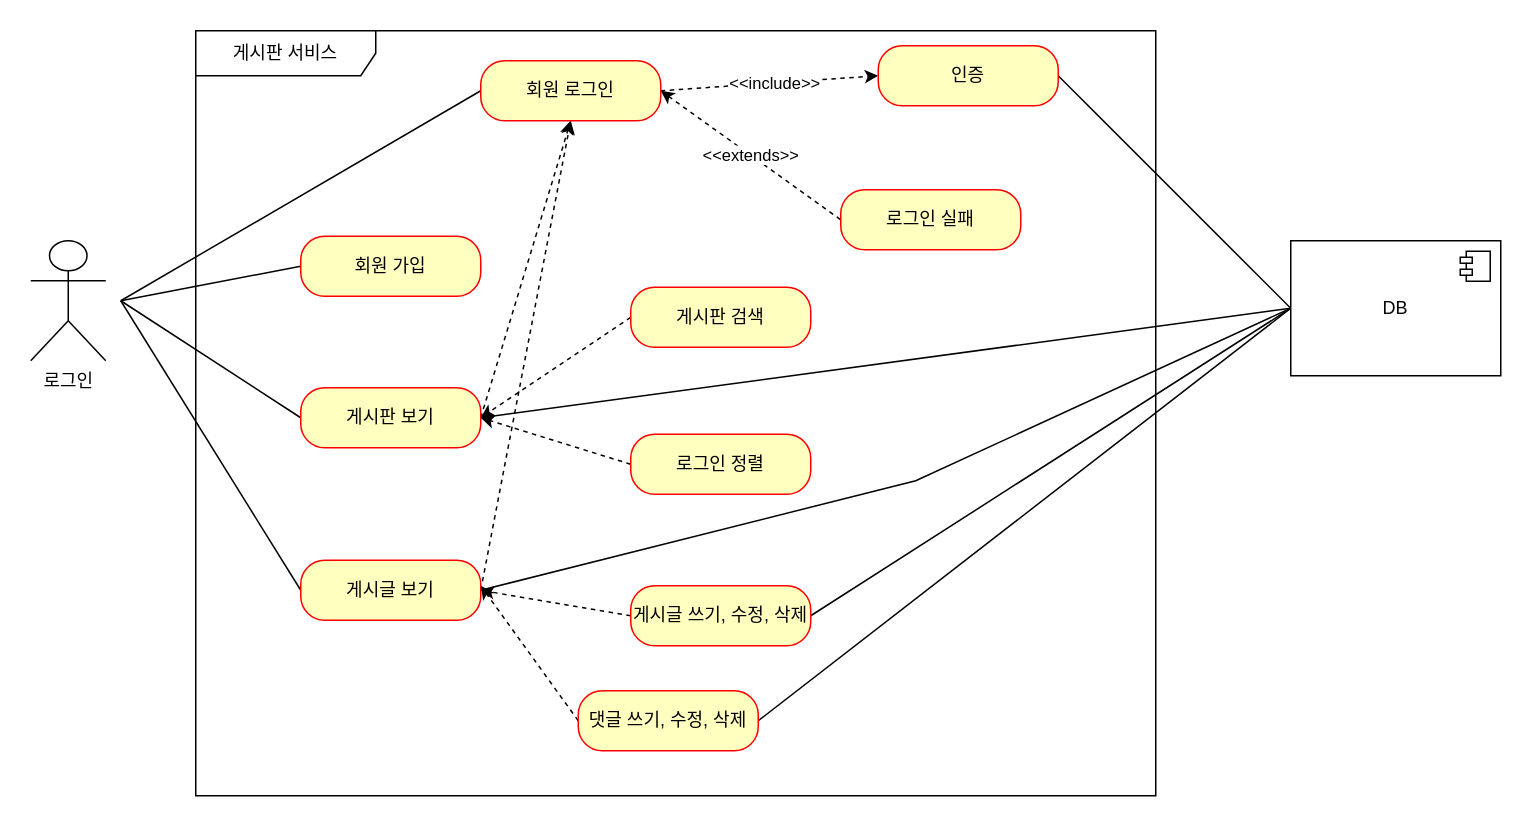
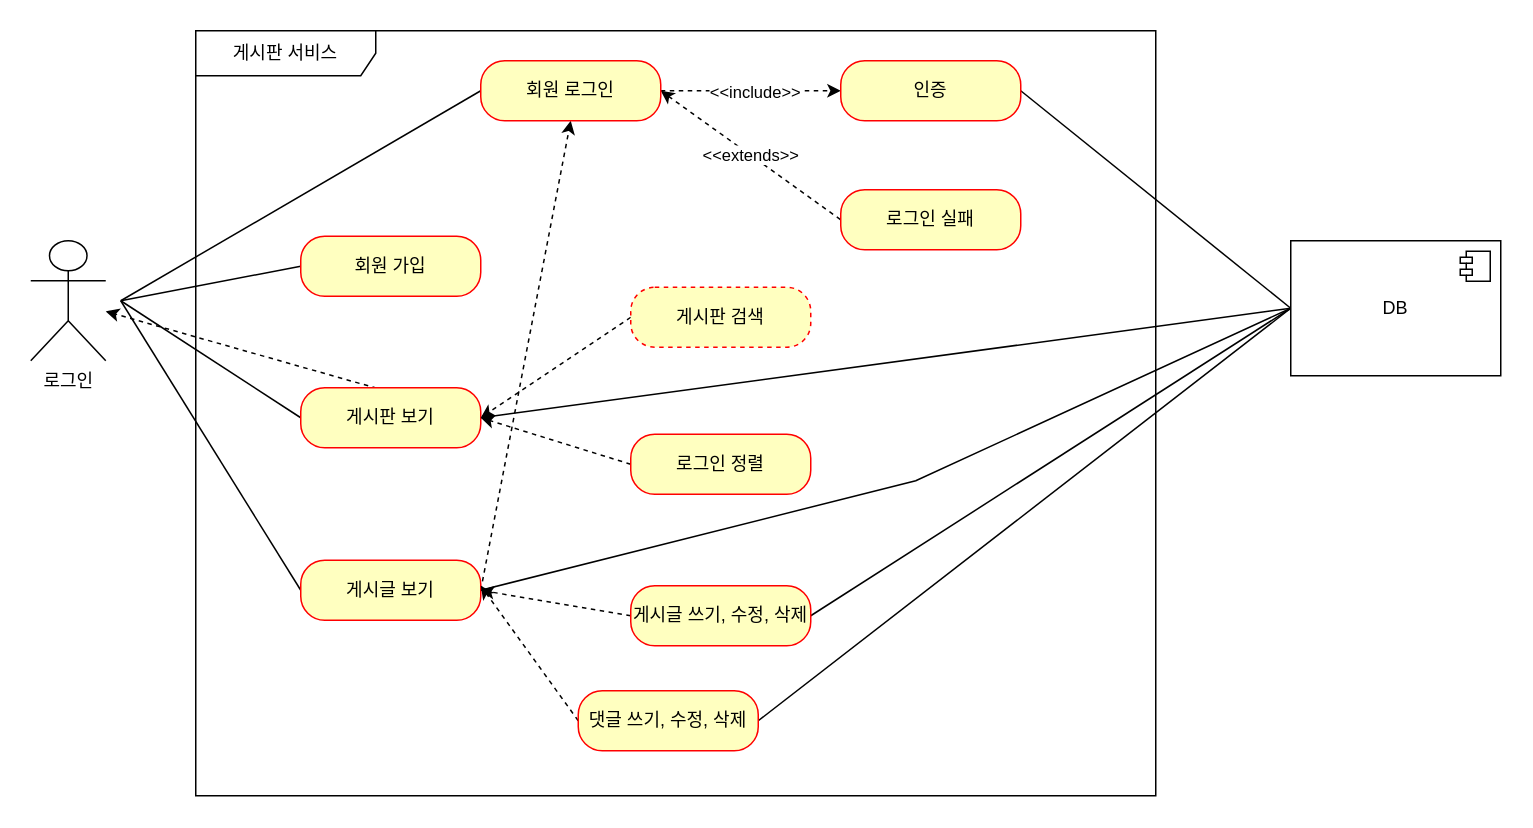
(968, 76) -> (931, 91)
(523, 280) -> (273, 359)
(721, 317) -> (721, 317)
